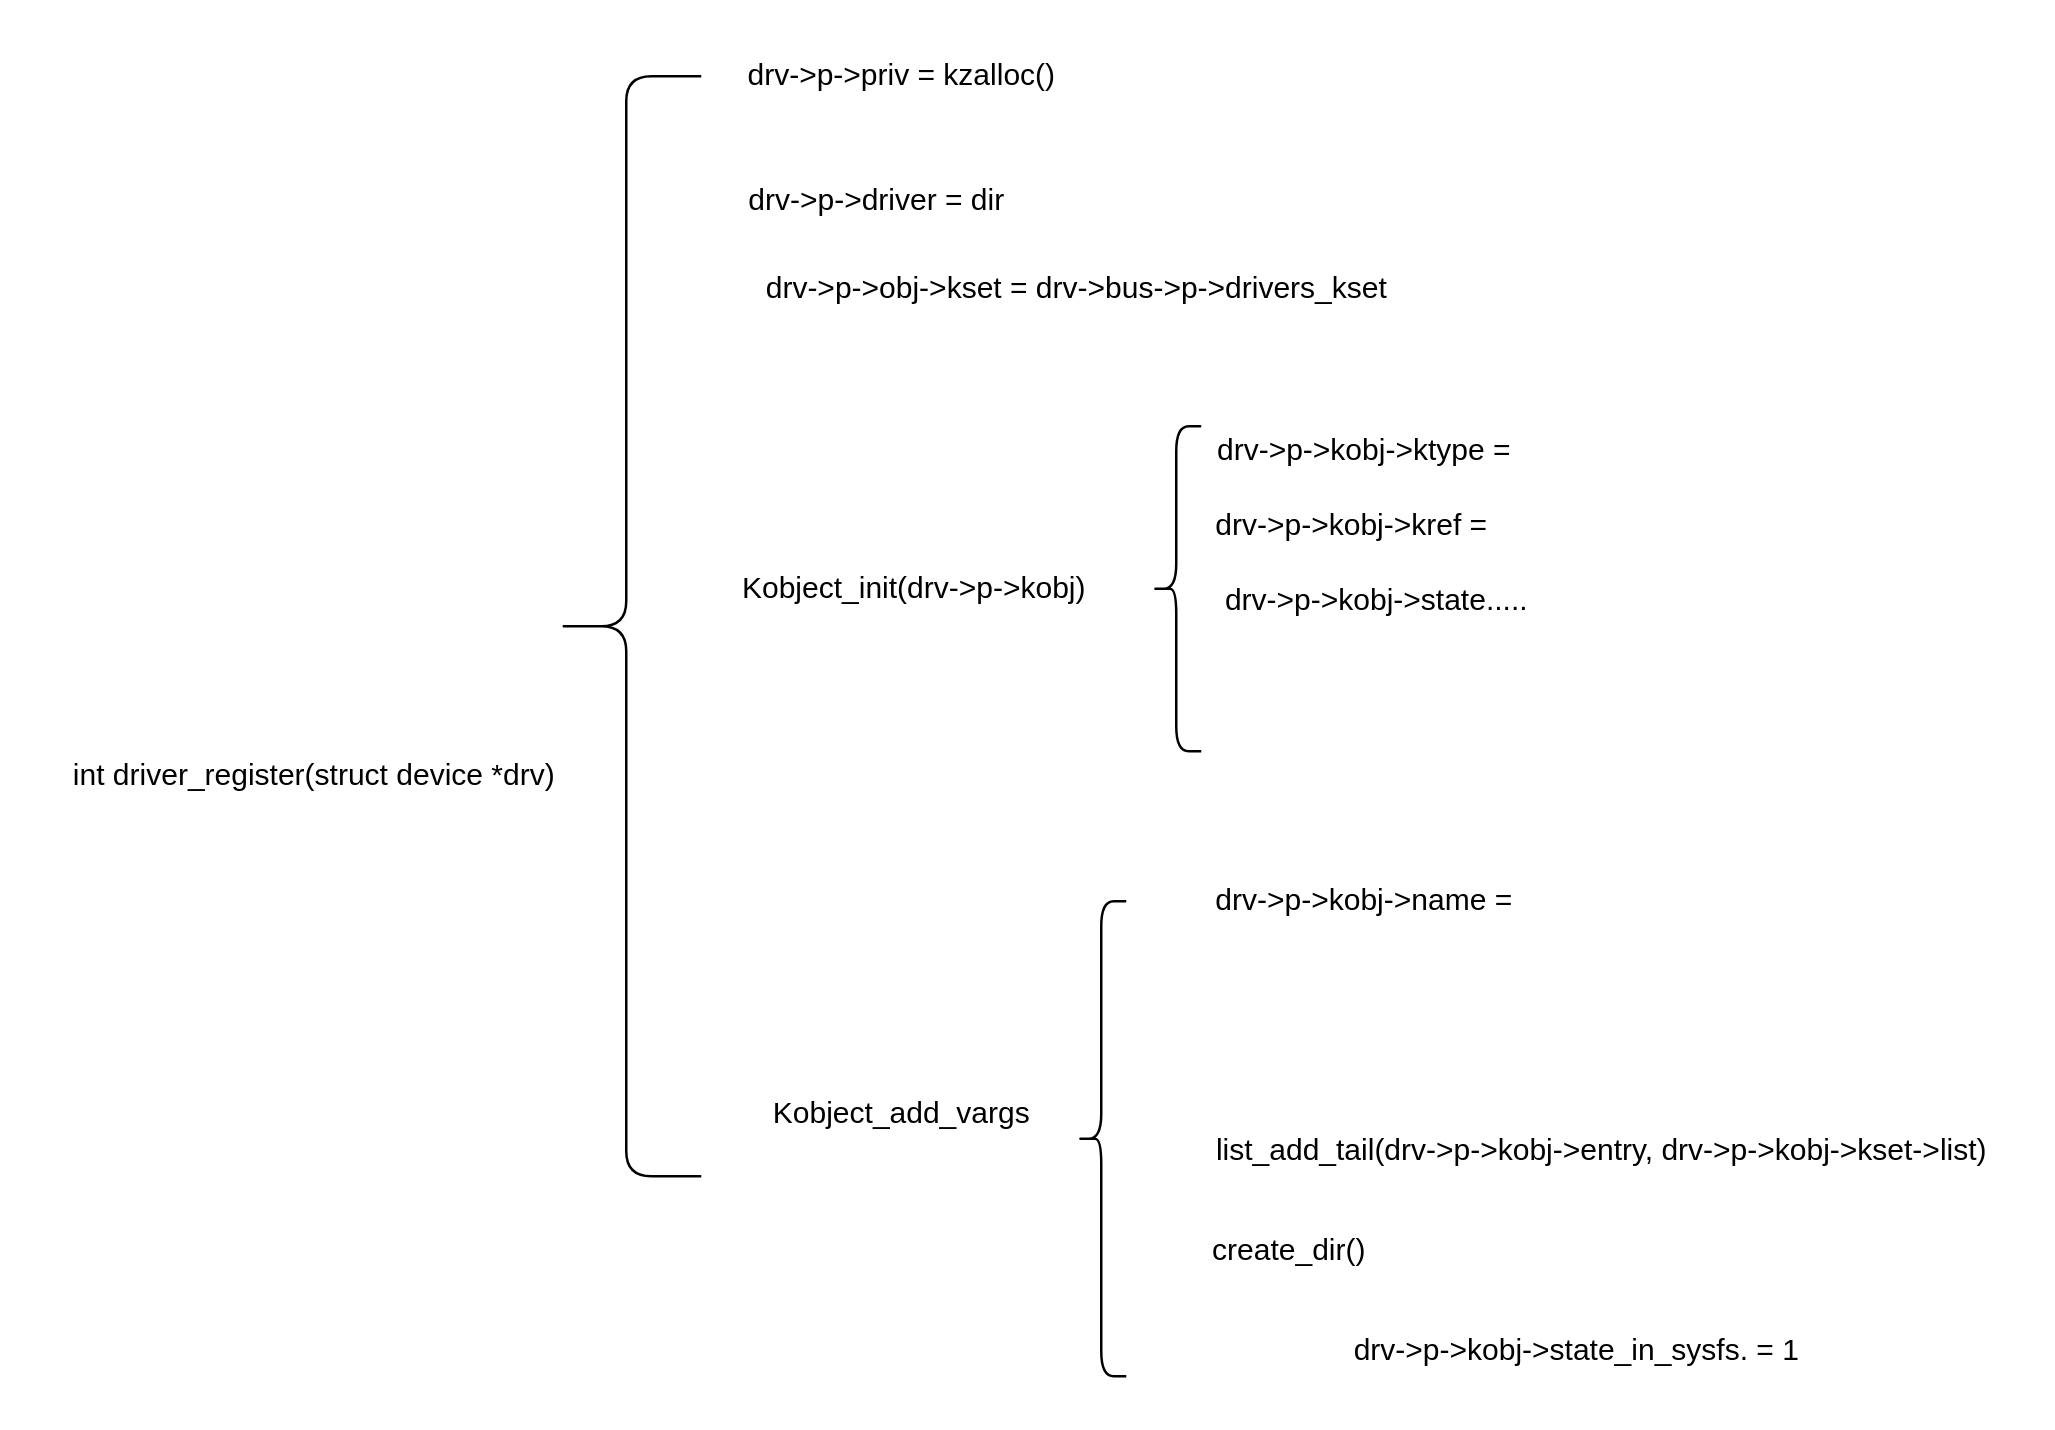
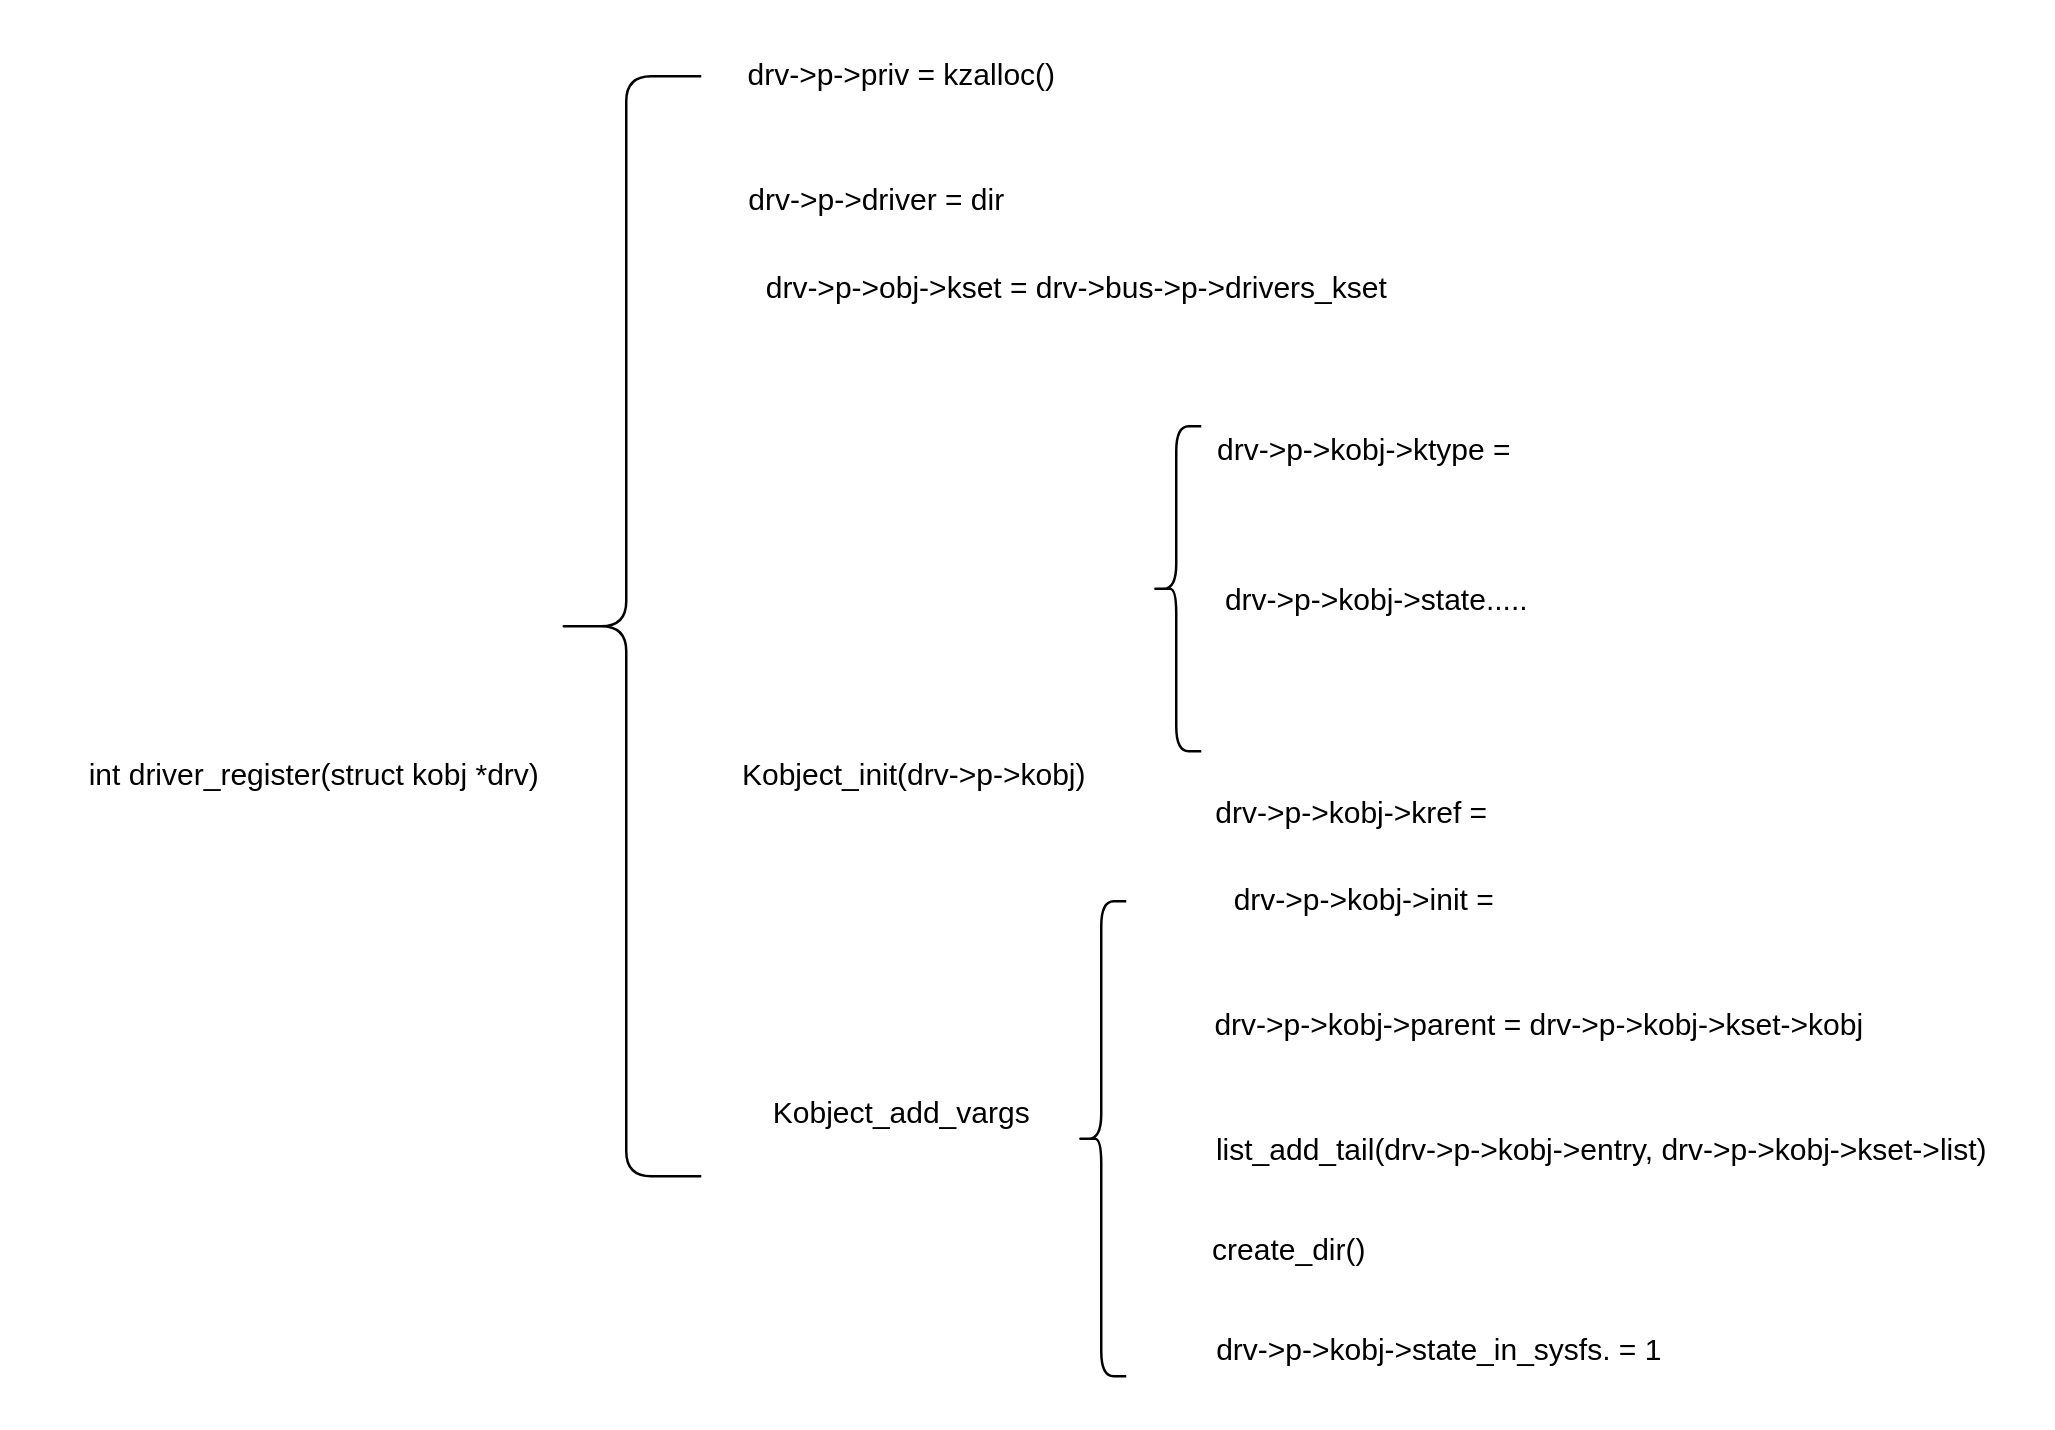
(1351, 526) -> (1351, 814)
(914, 589) -> (914, 776)
(315, 776) -> (315, 776)
(1365, 901) -> (1365, 901)
none -> (1539, 1026)
(1576, 1351) -> (1439, 1351)
